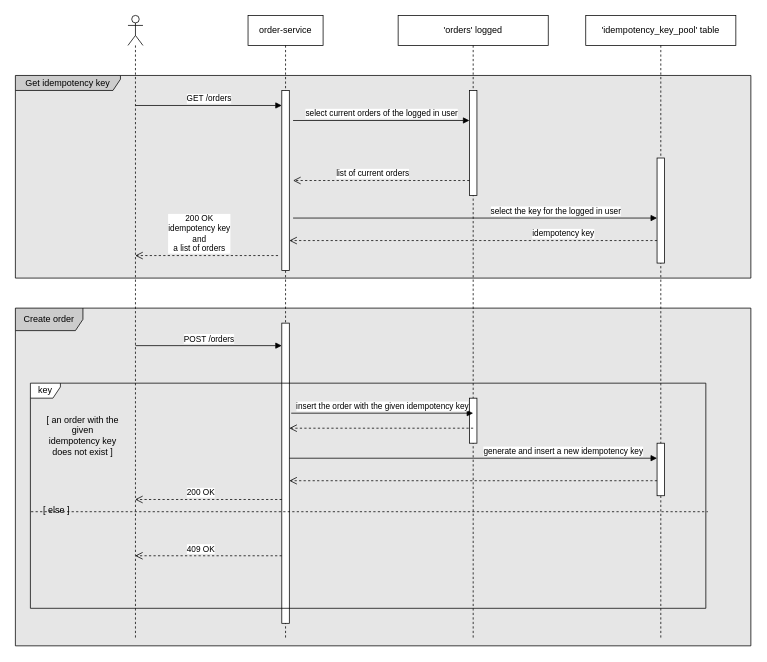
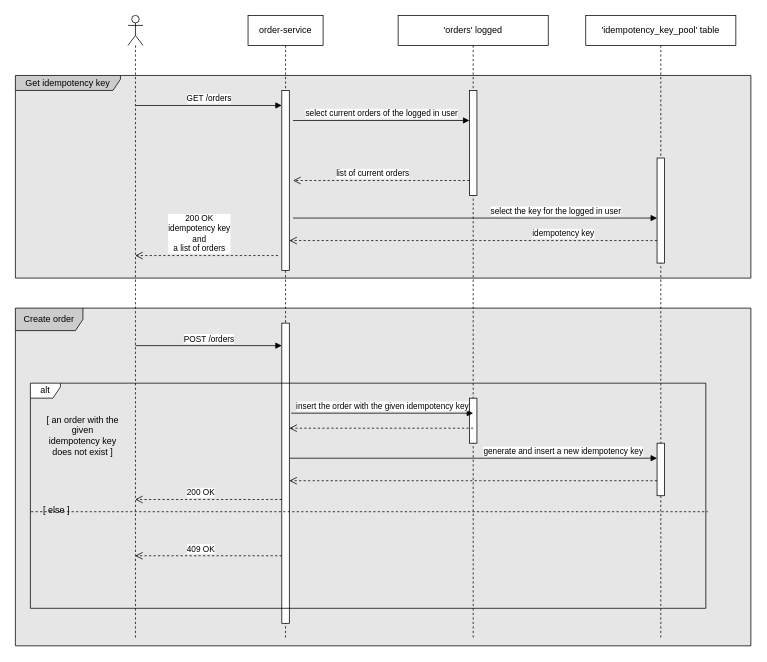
(45, 390) -> (45, 390)
